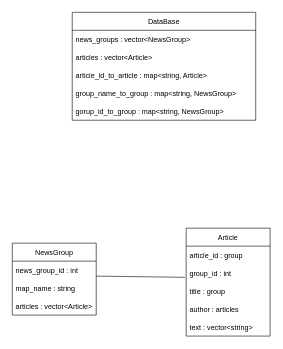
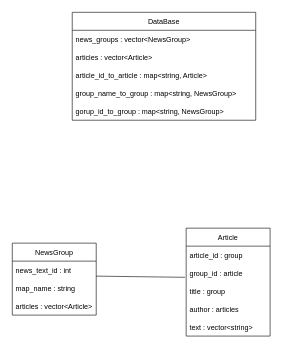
(49, 271) -> (47, 271)
(213, 274) -> (220, 274)
